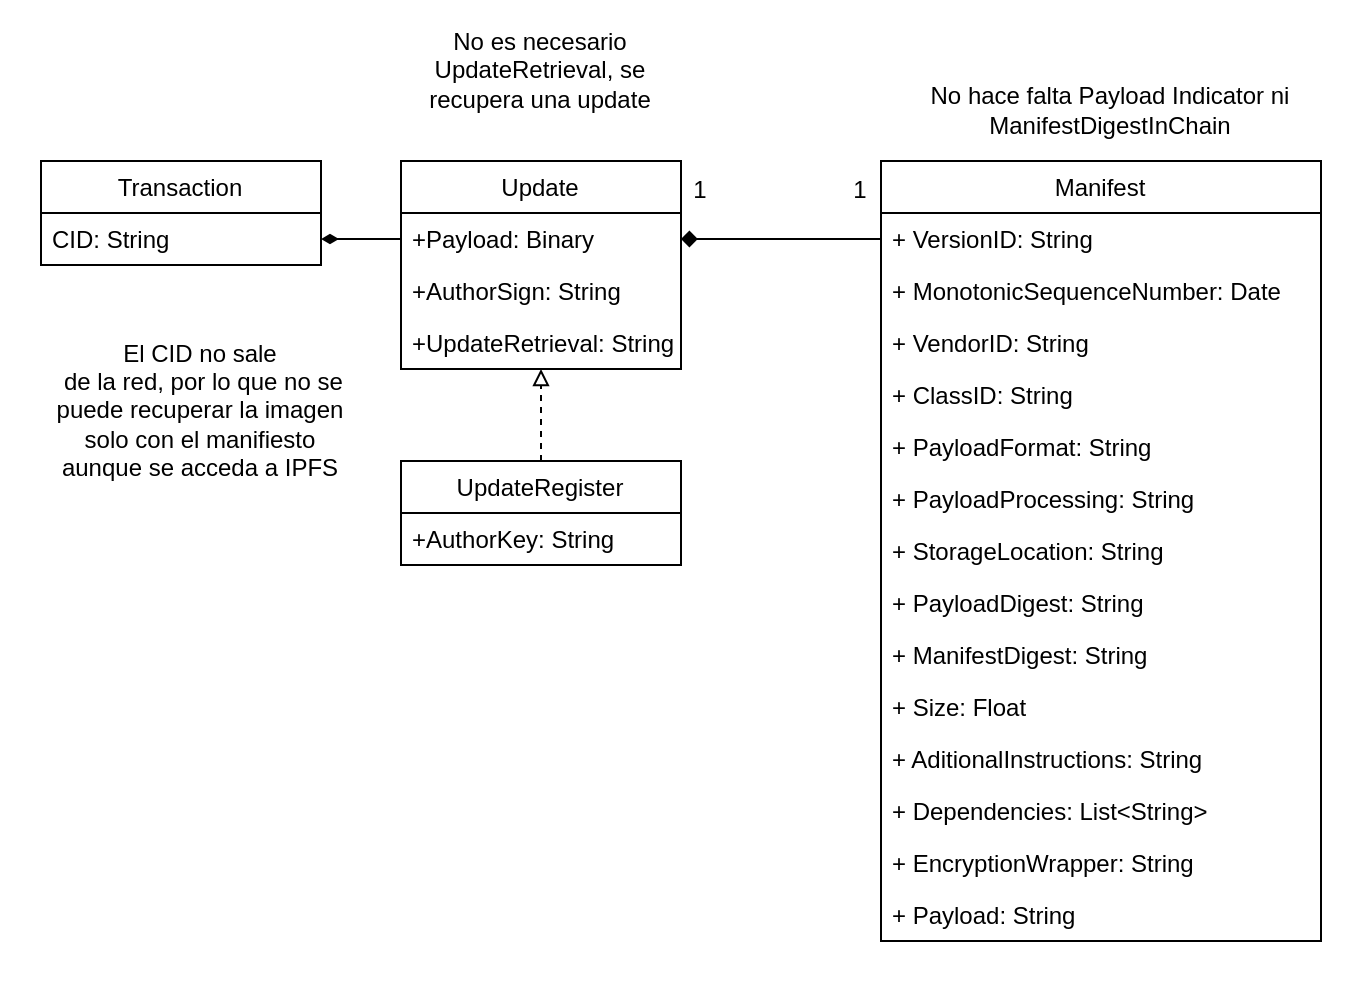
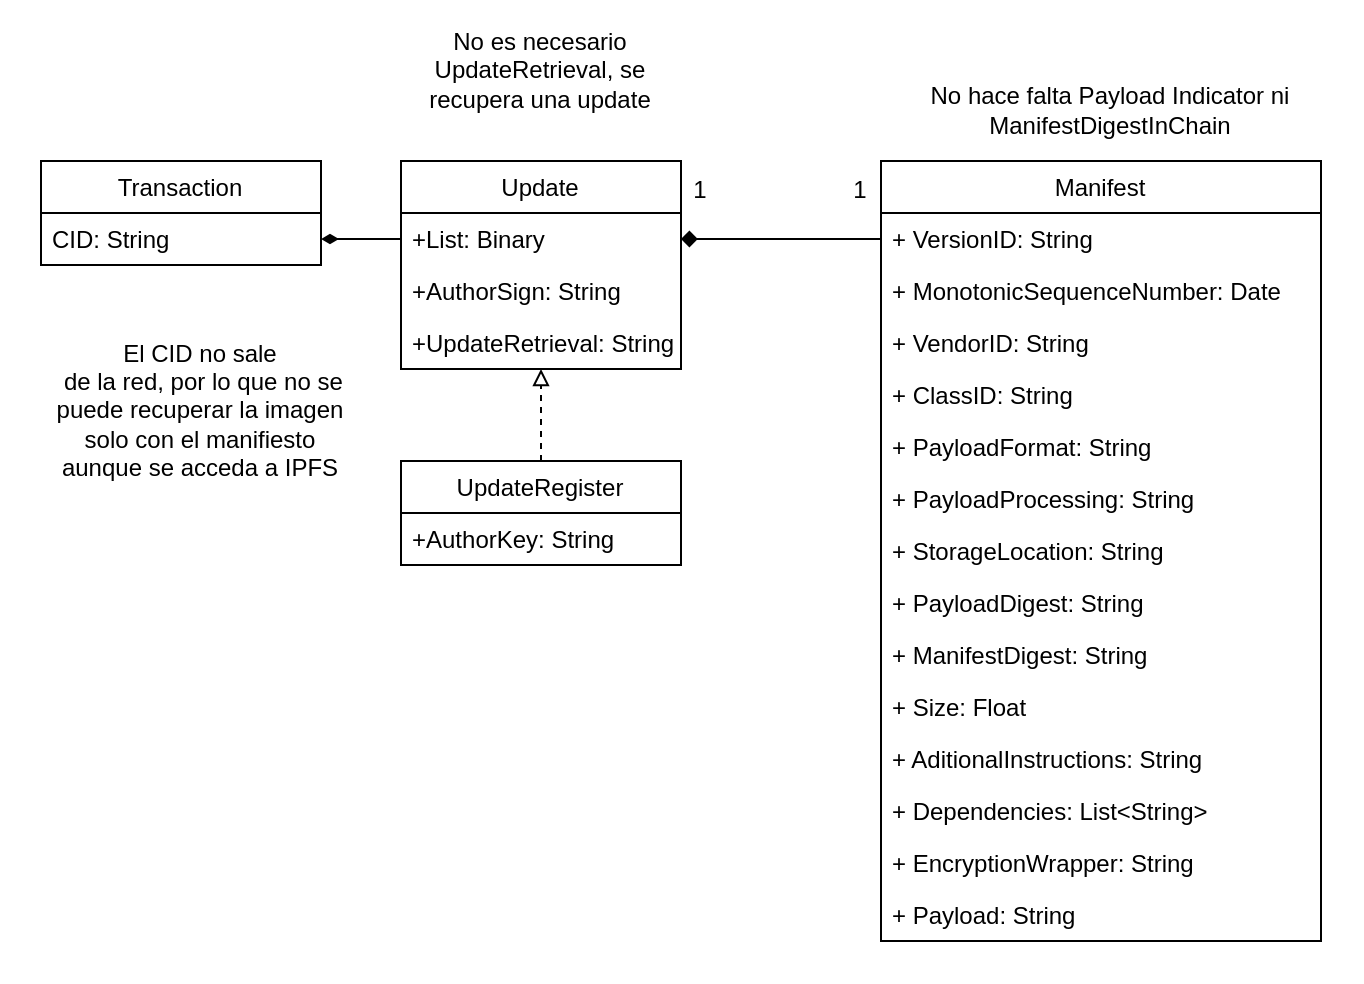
(507, 240) -> (487, 240)
